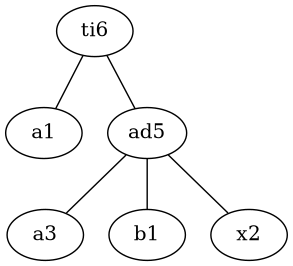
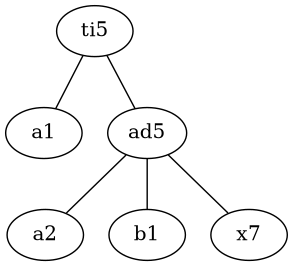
(95, 31) -> (95, 31)
(45, 235) -> (45, 235)
(249, 235) -> (249, 235)
